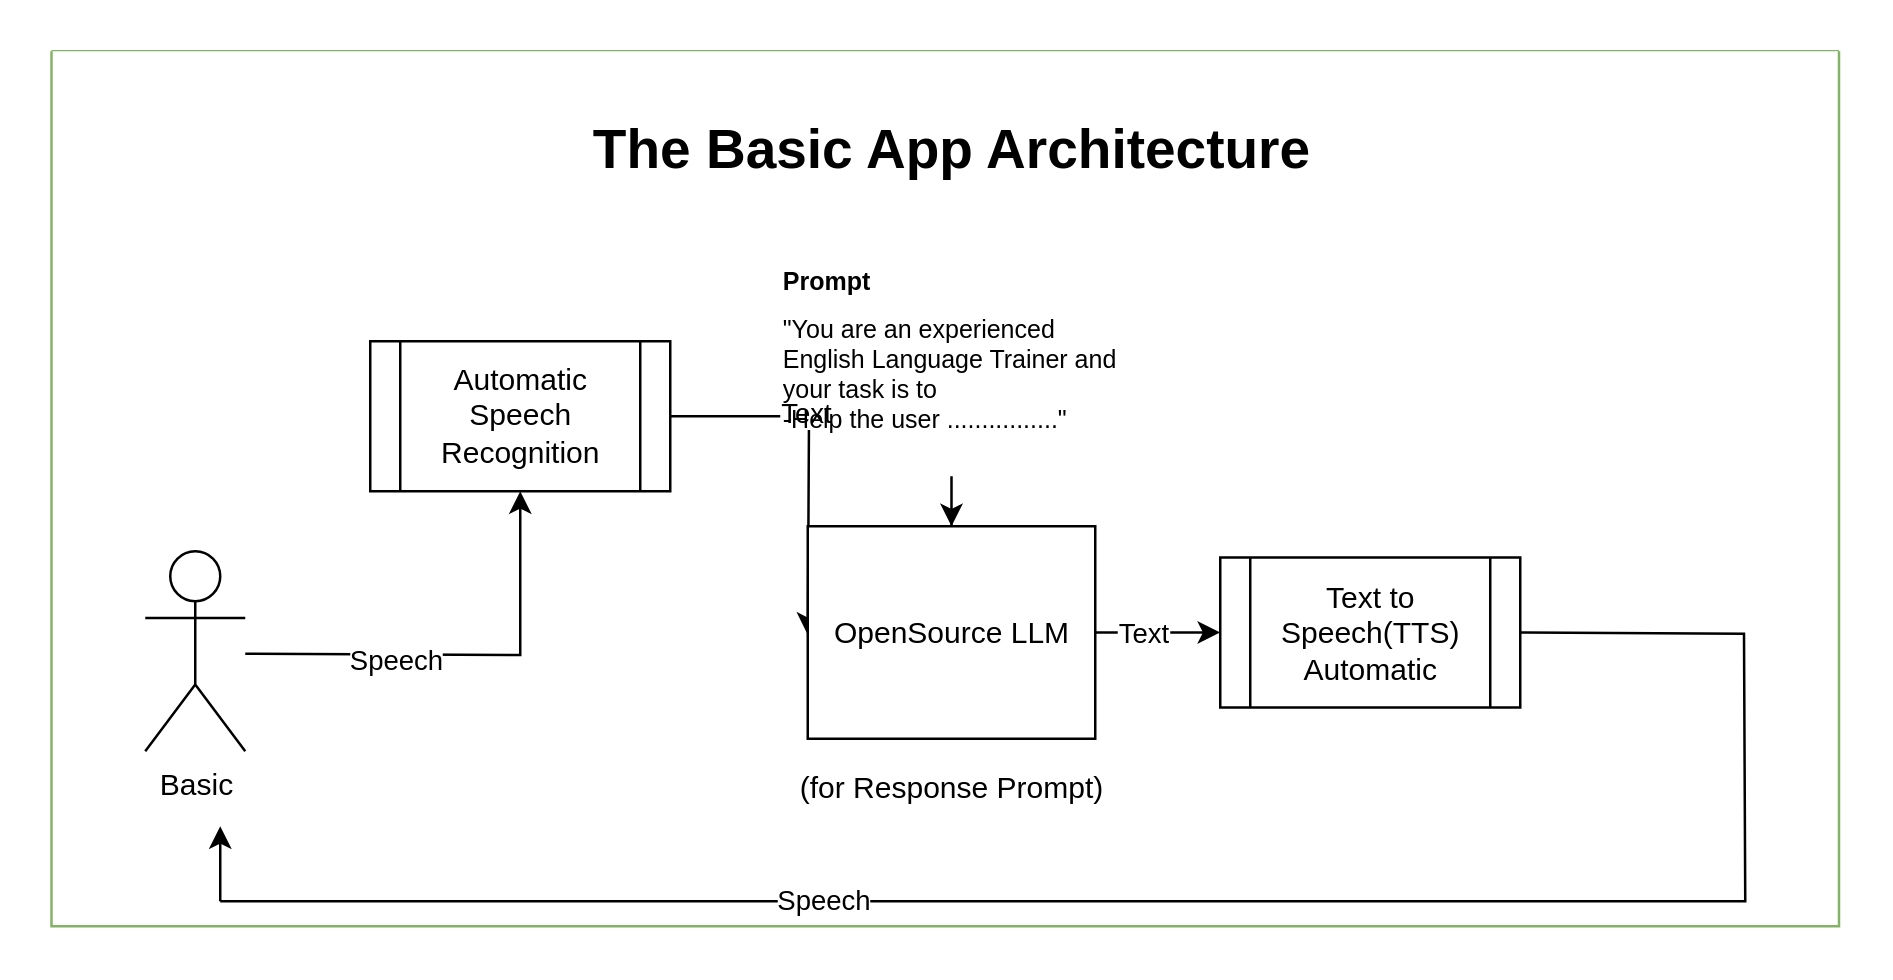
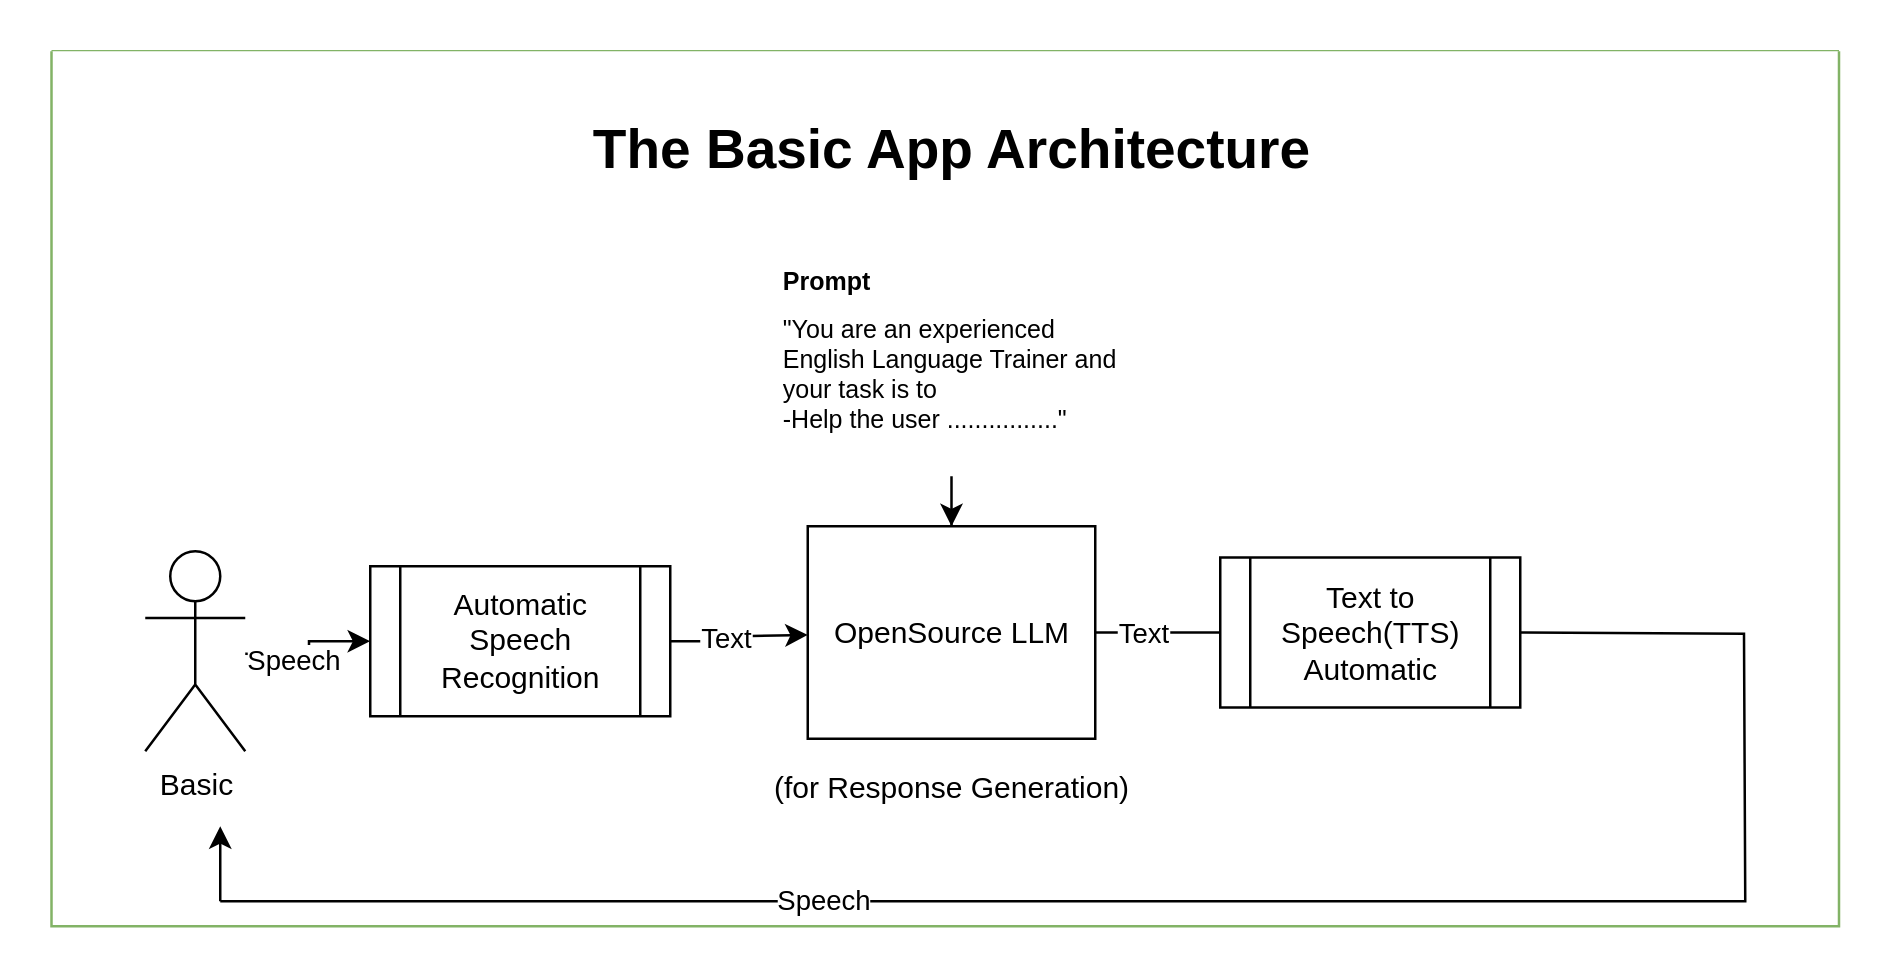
(520, 416) -> (520, 641)
(1202, 633) -> (1208, 633)
(953, 789) -> (953, 789)
